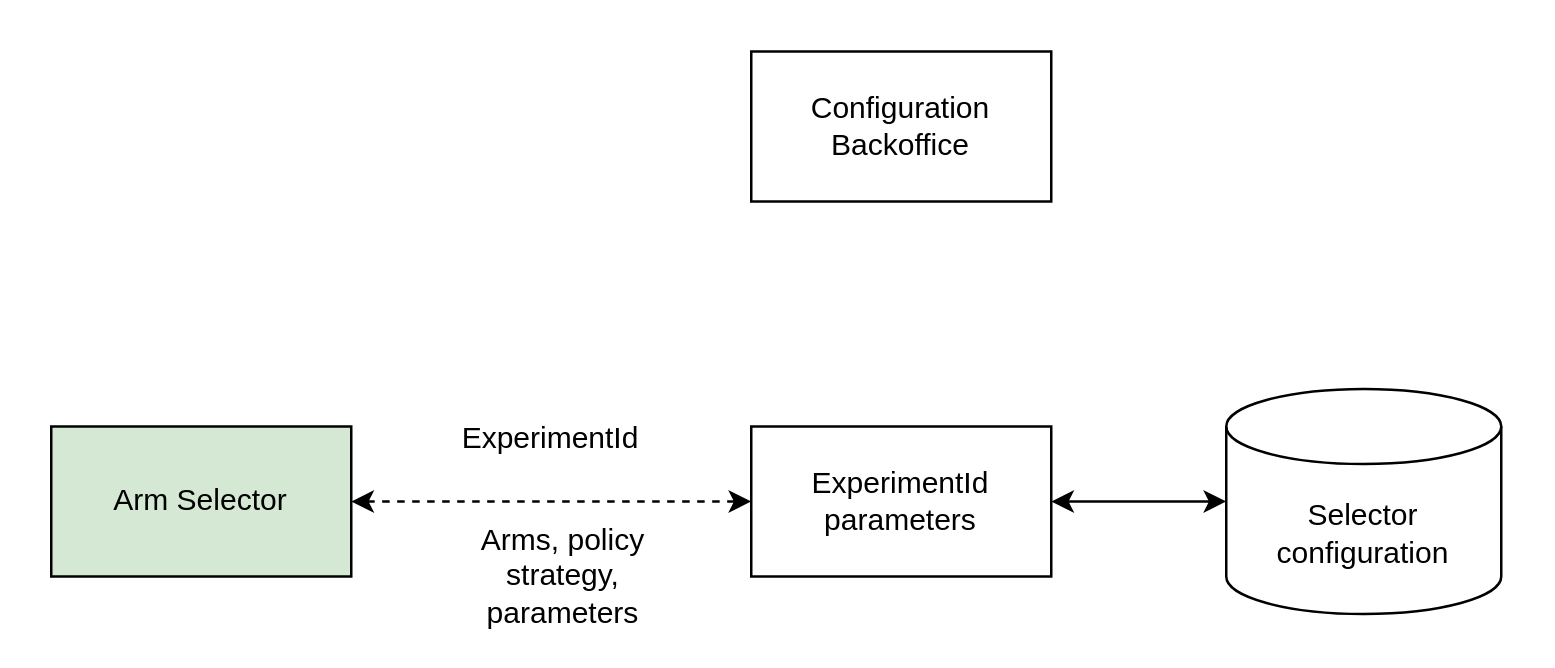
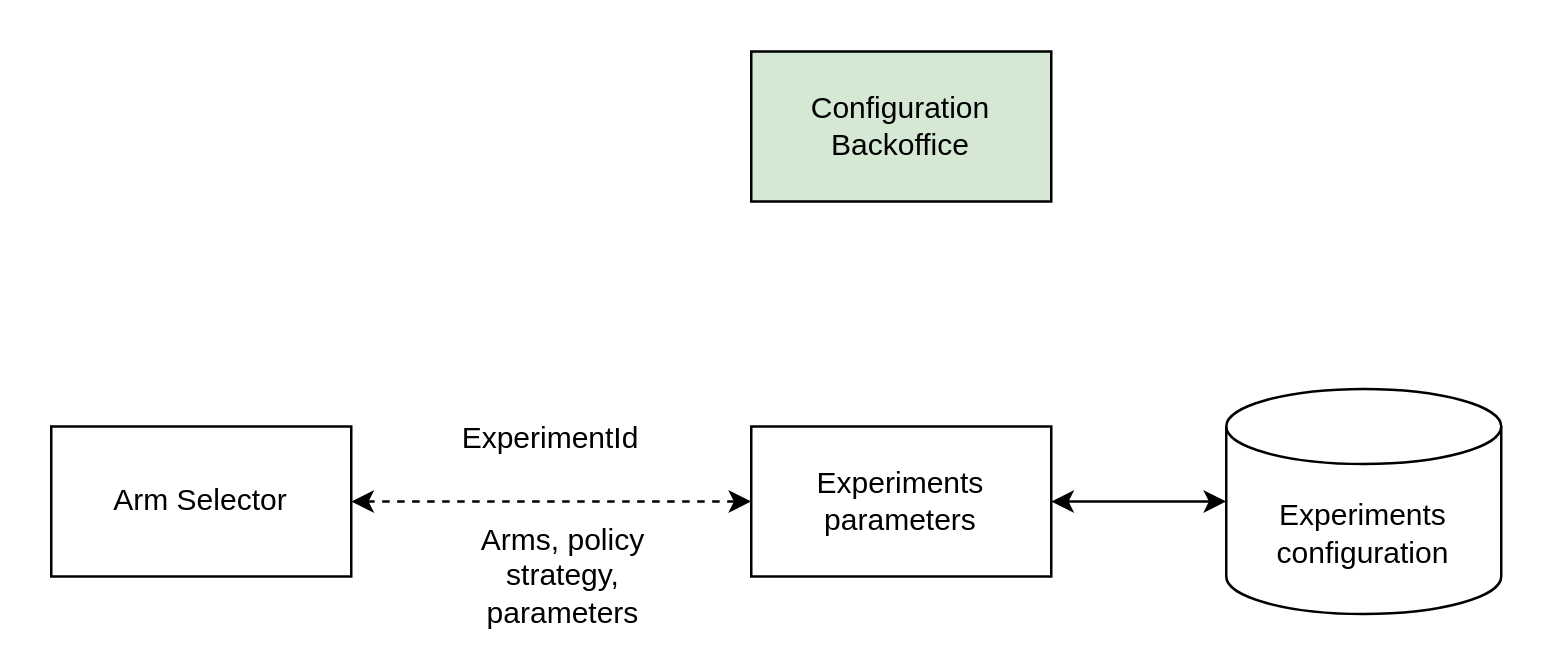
(901, 126) -> (901, 126)
(201, 501) -> (201, 501)
(901, 501) -> (901, 501)
(1364, 534) -> (1364, 534)
